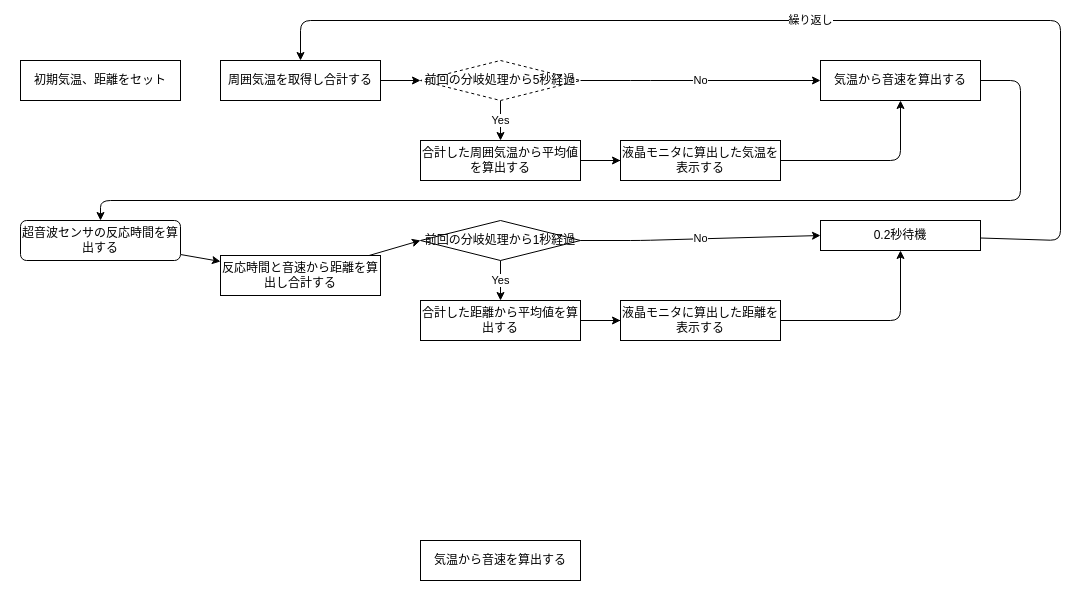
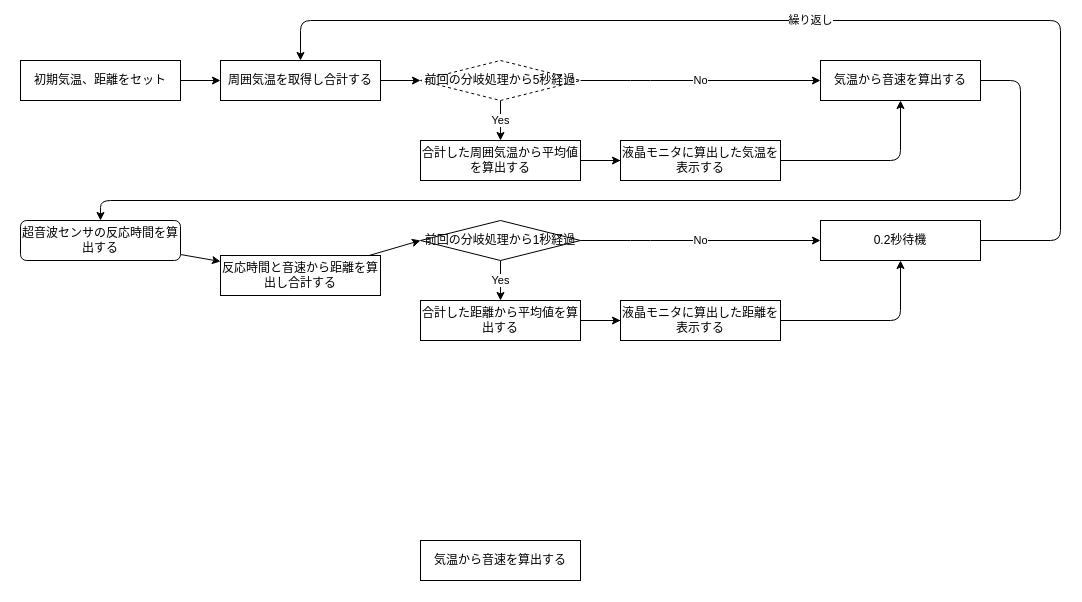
none -> (197, 81)
(901, 236) -> (901, 241)
